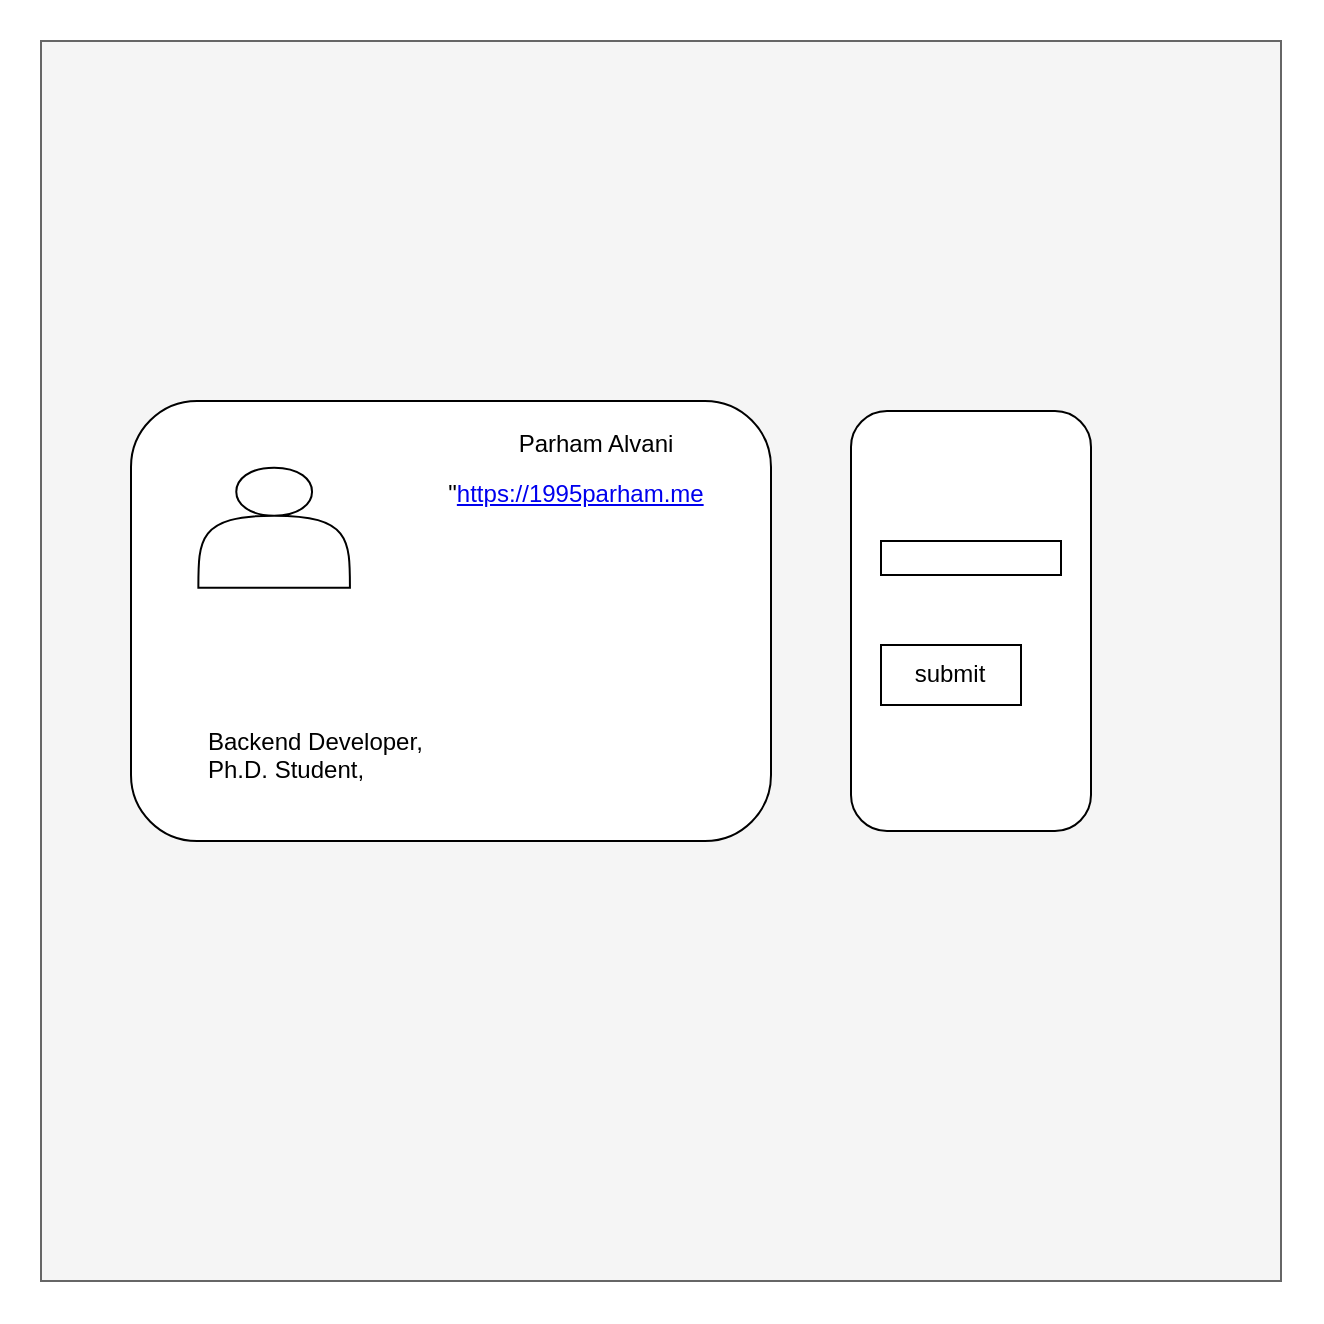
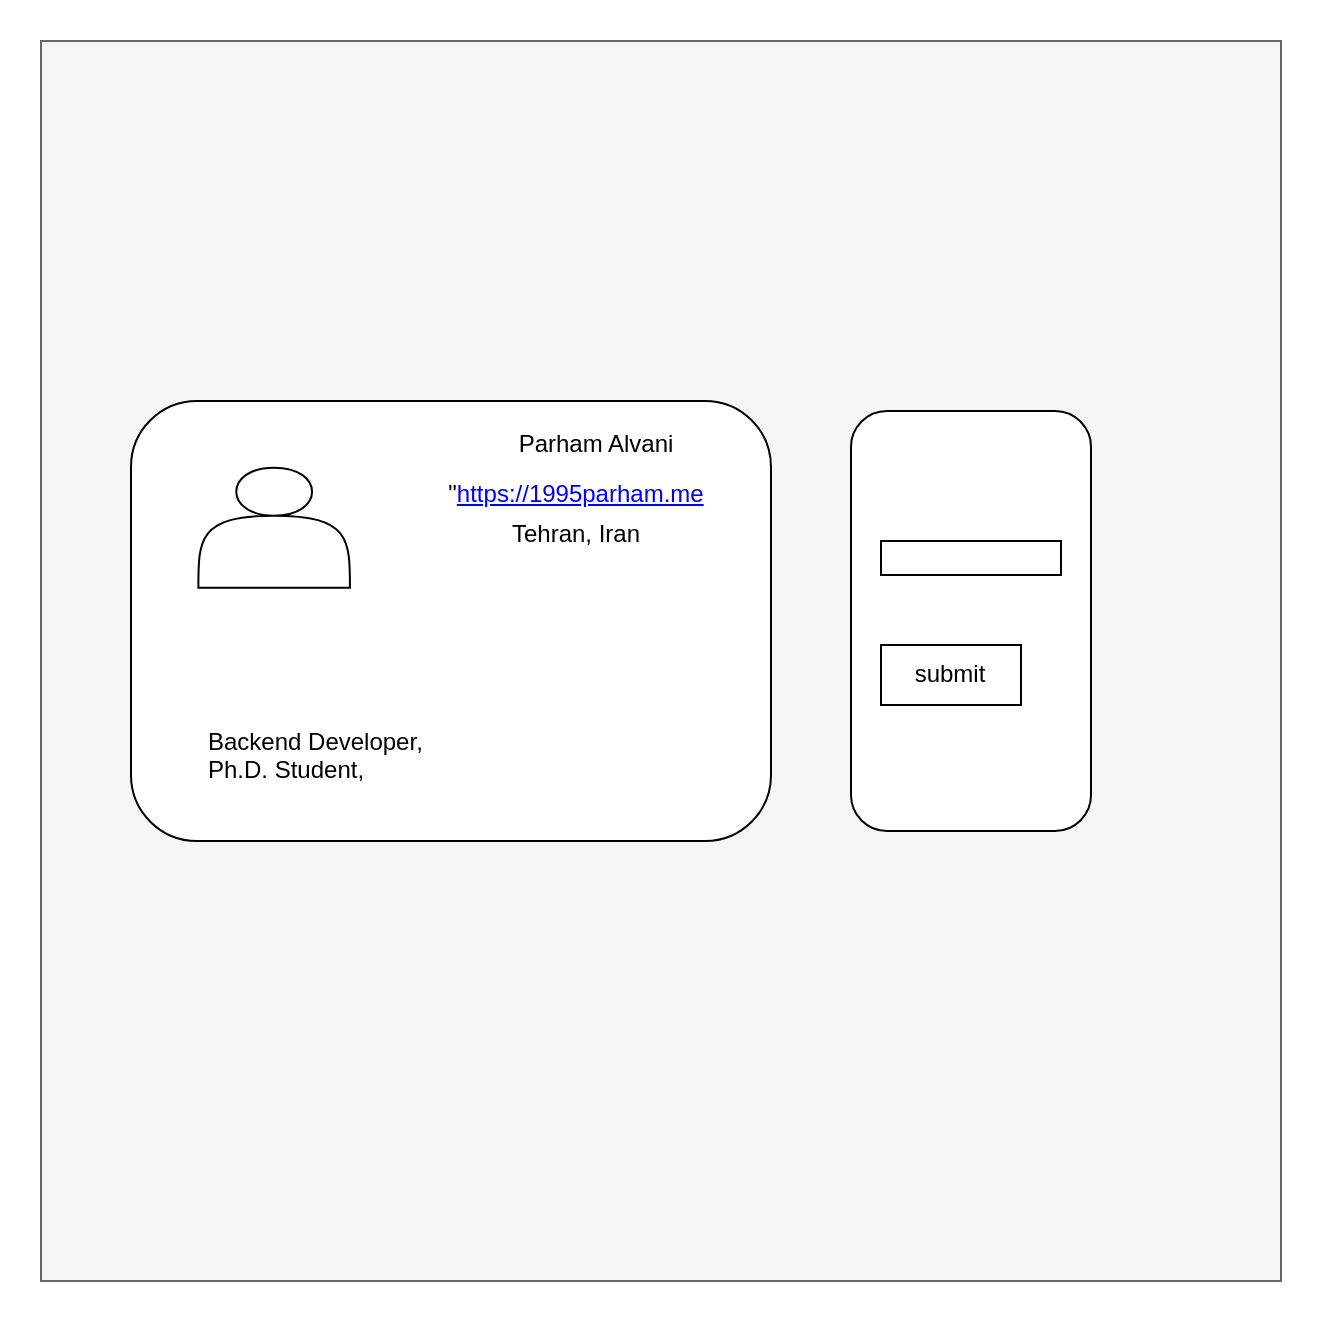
none -> (577, 534)
